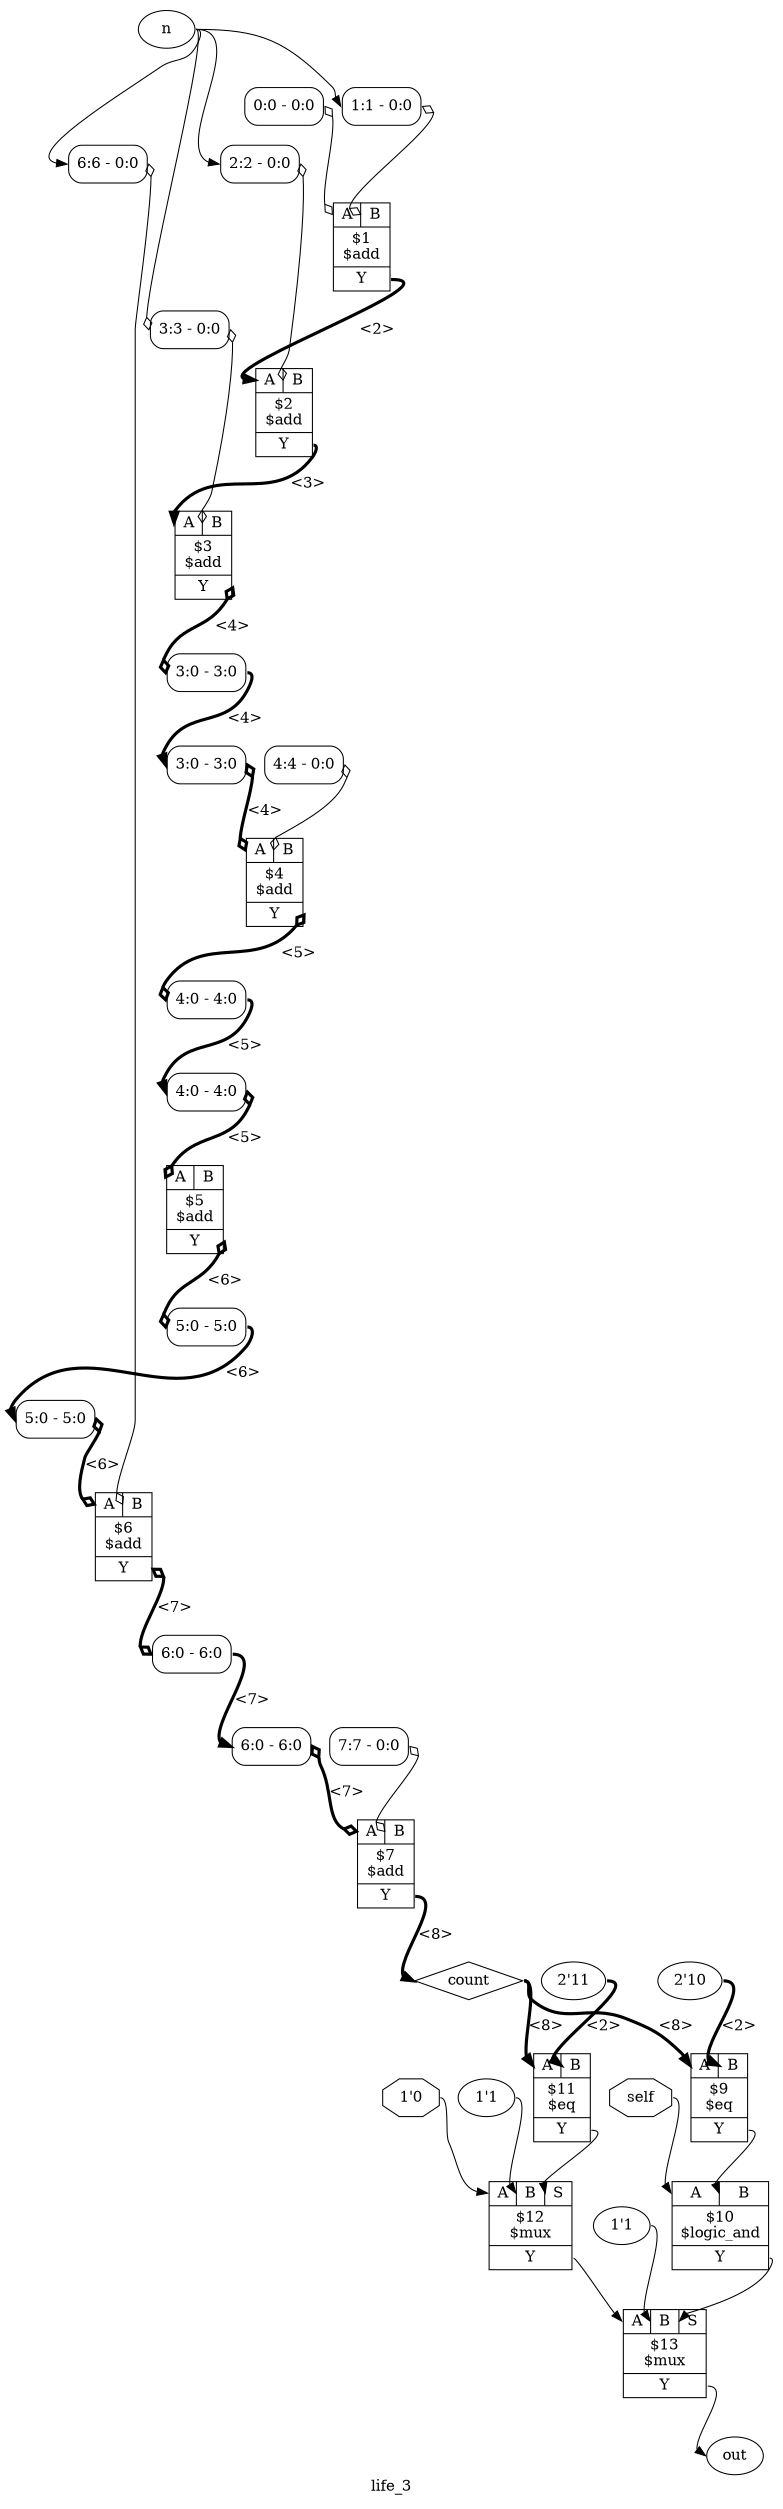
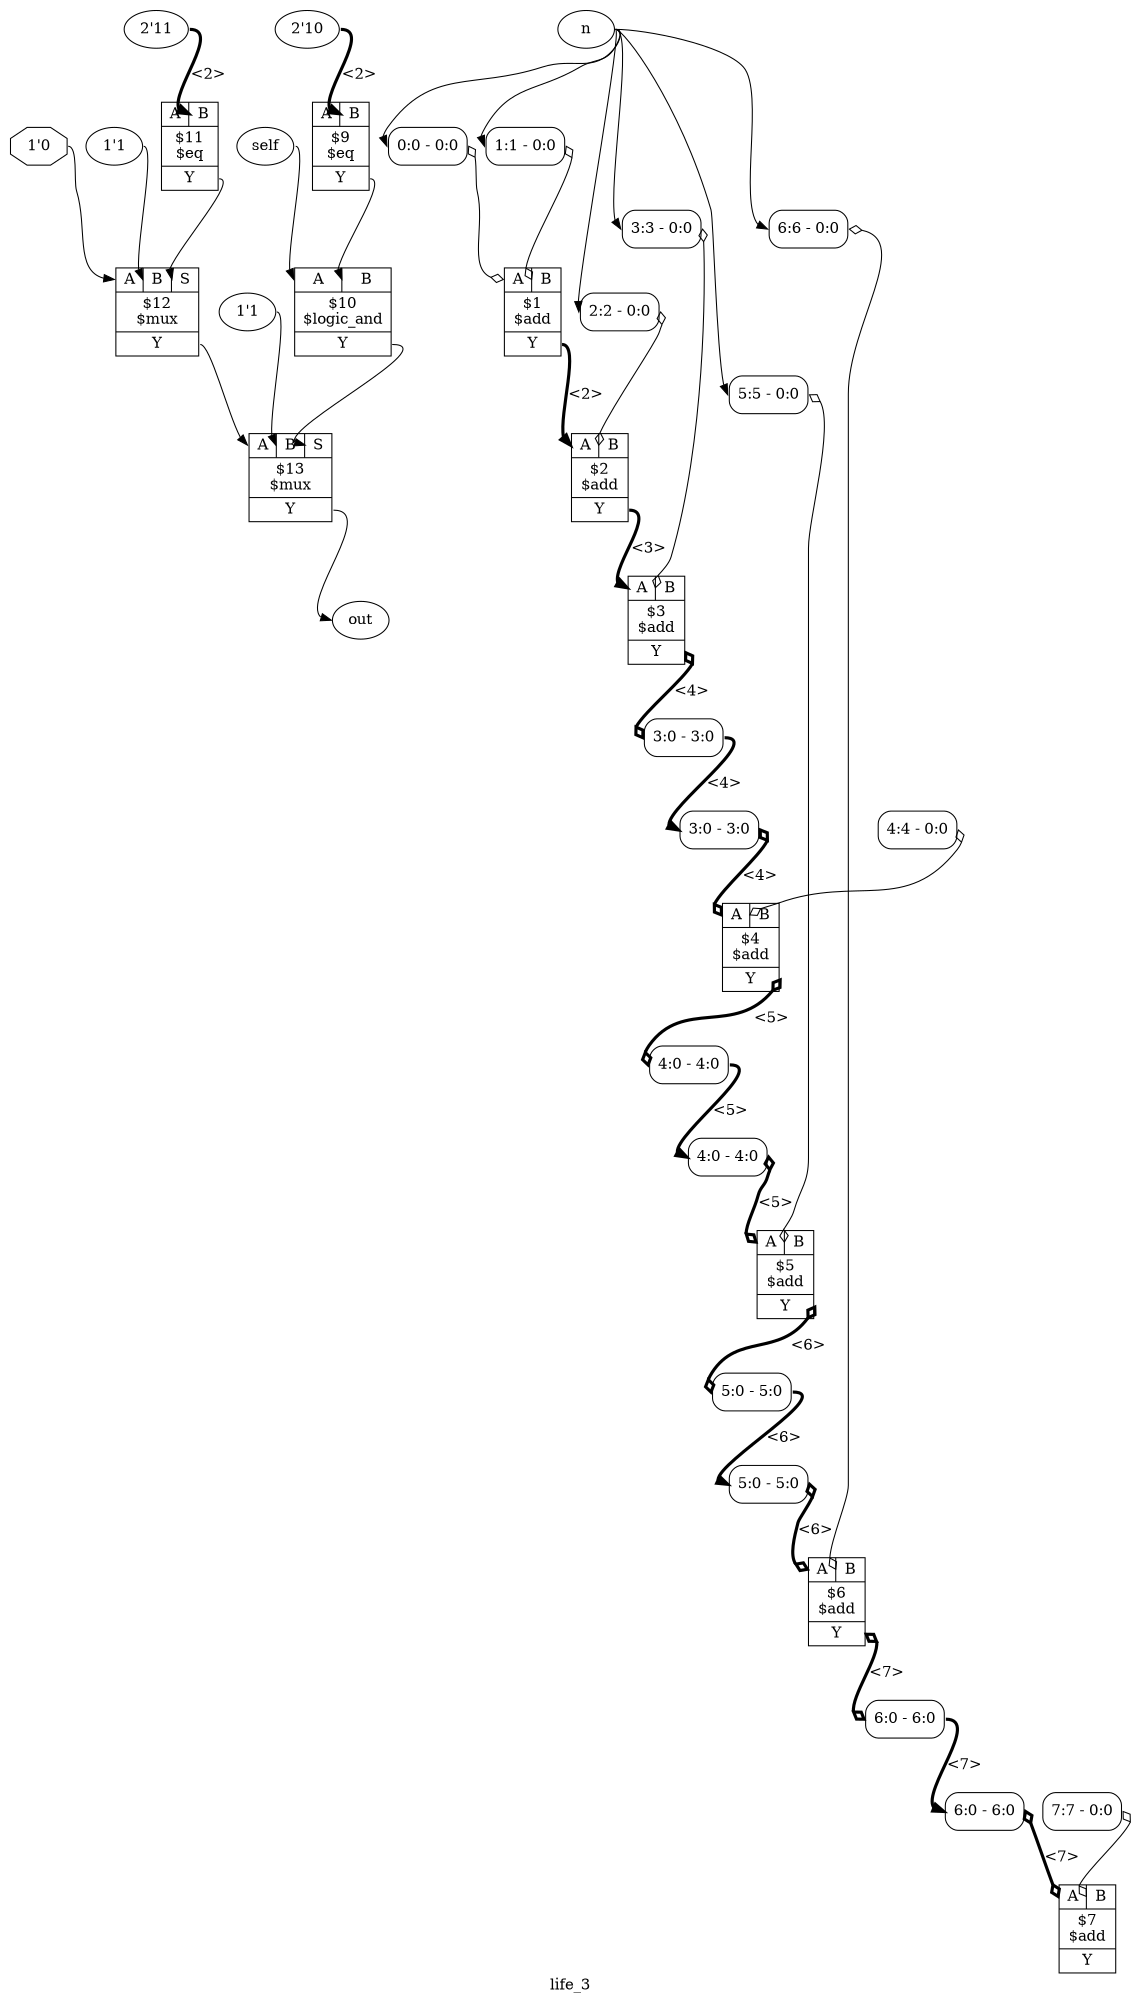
none -> (503, 76)
(174, 173) -> (619, 124)
none -> (769, 395)
(469, 1981) -> none
(641, 2098) -> (265, 146)
